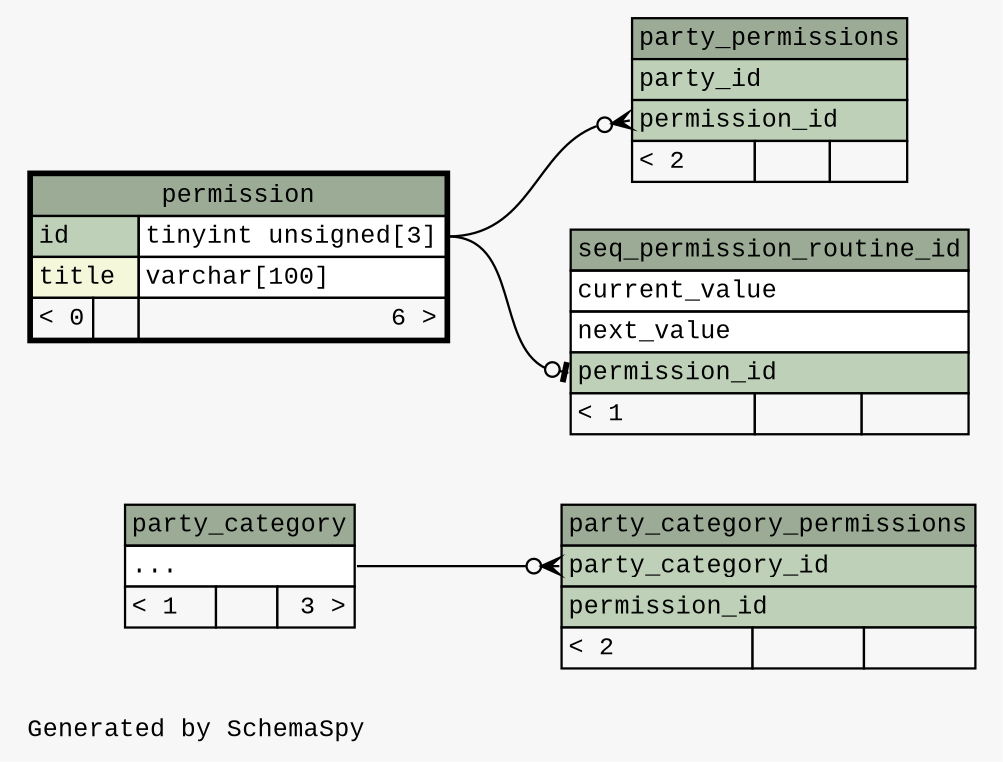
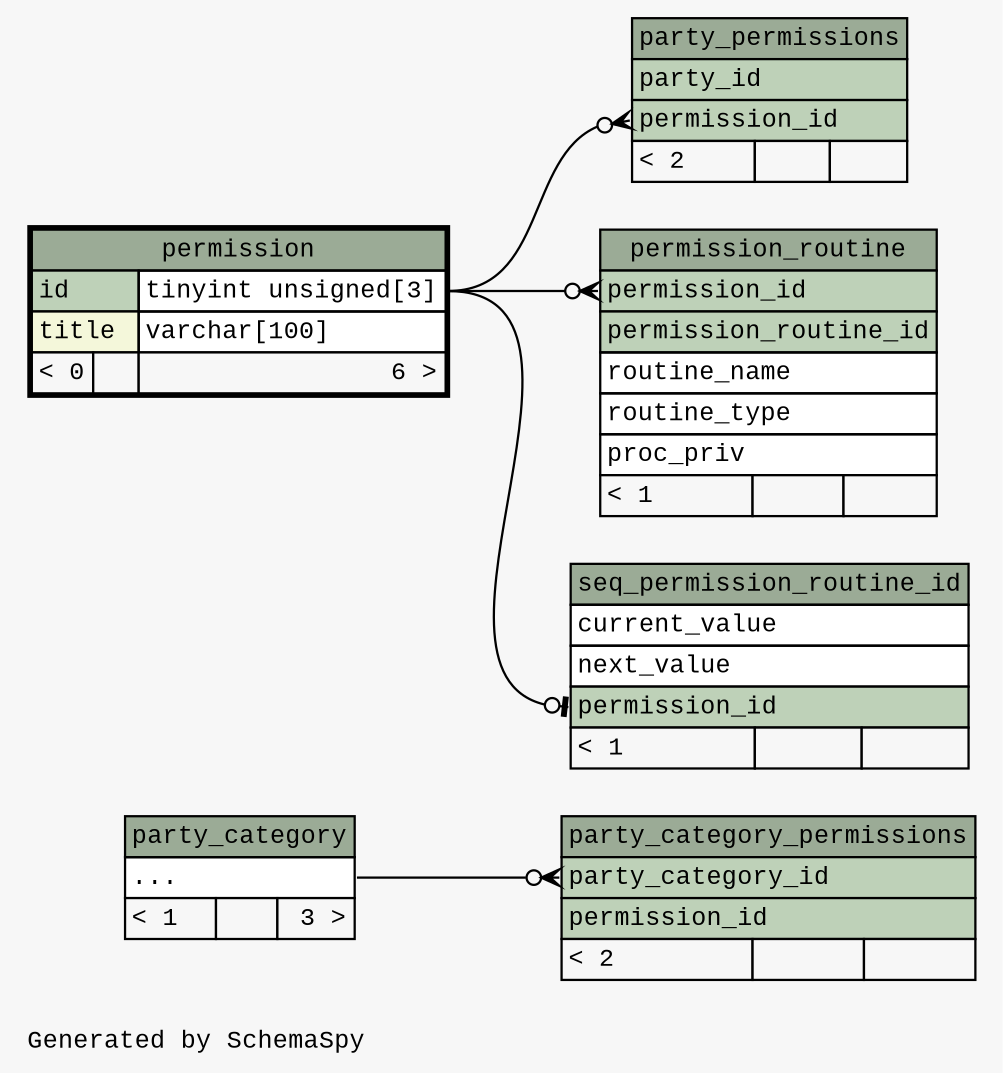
none -> (768, 373)
